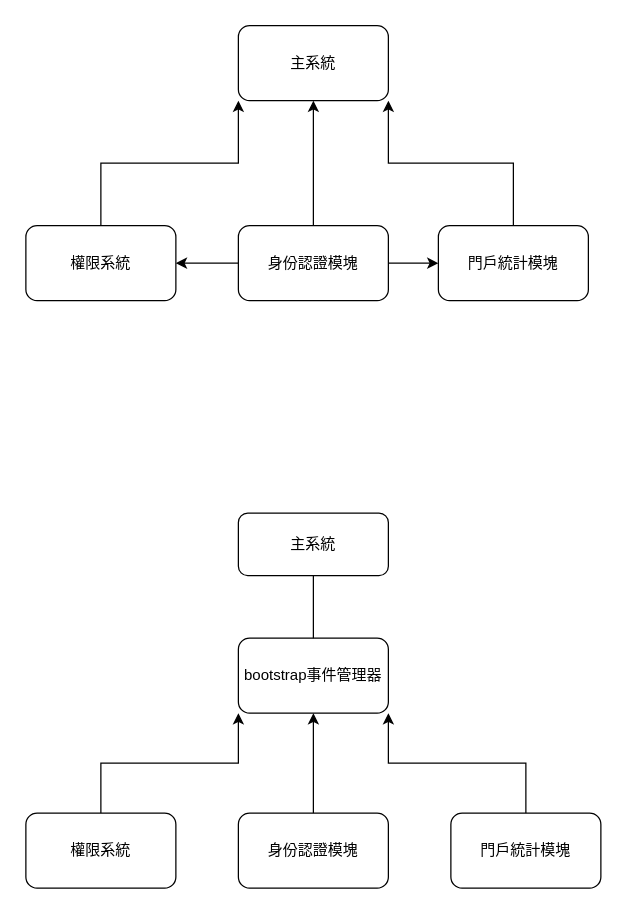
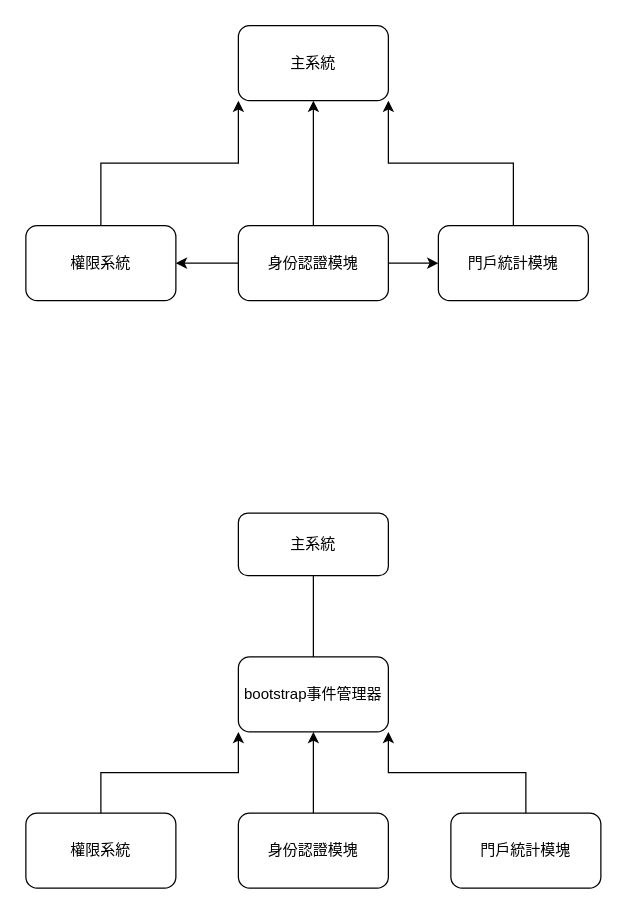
(313, 676) -> (313, 694)
